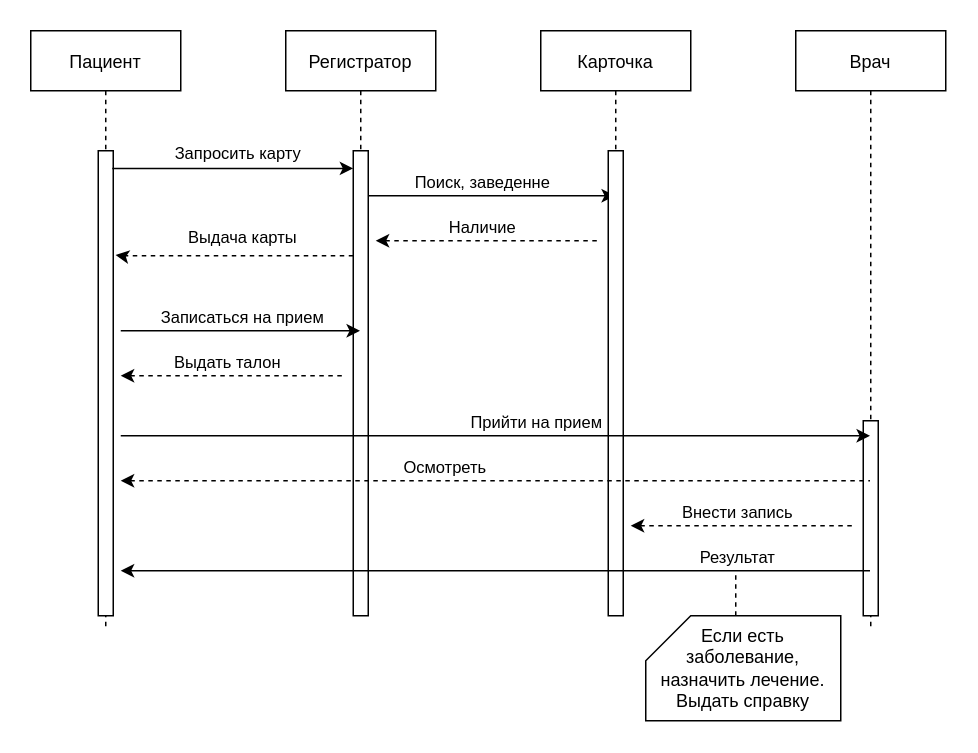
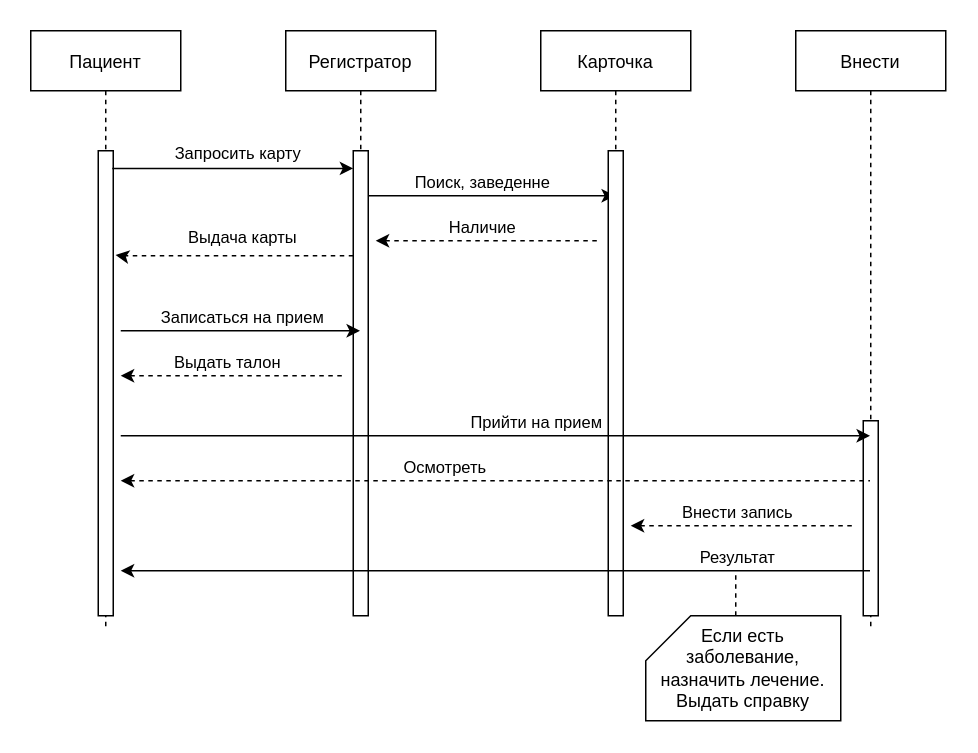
(870, 62) -> (870, 62)
